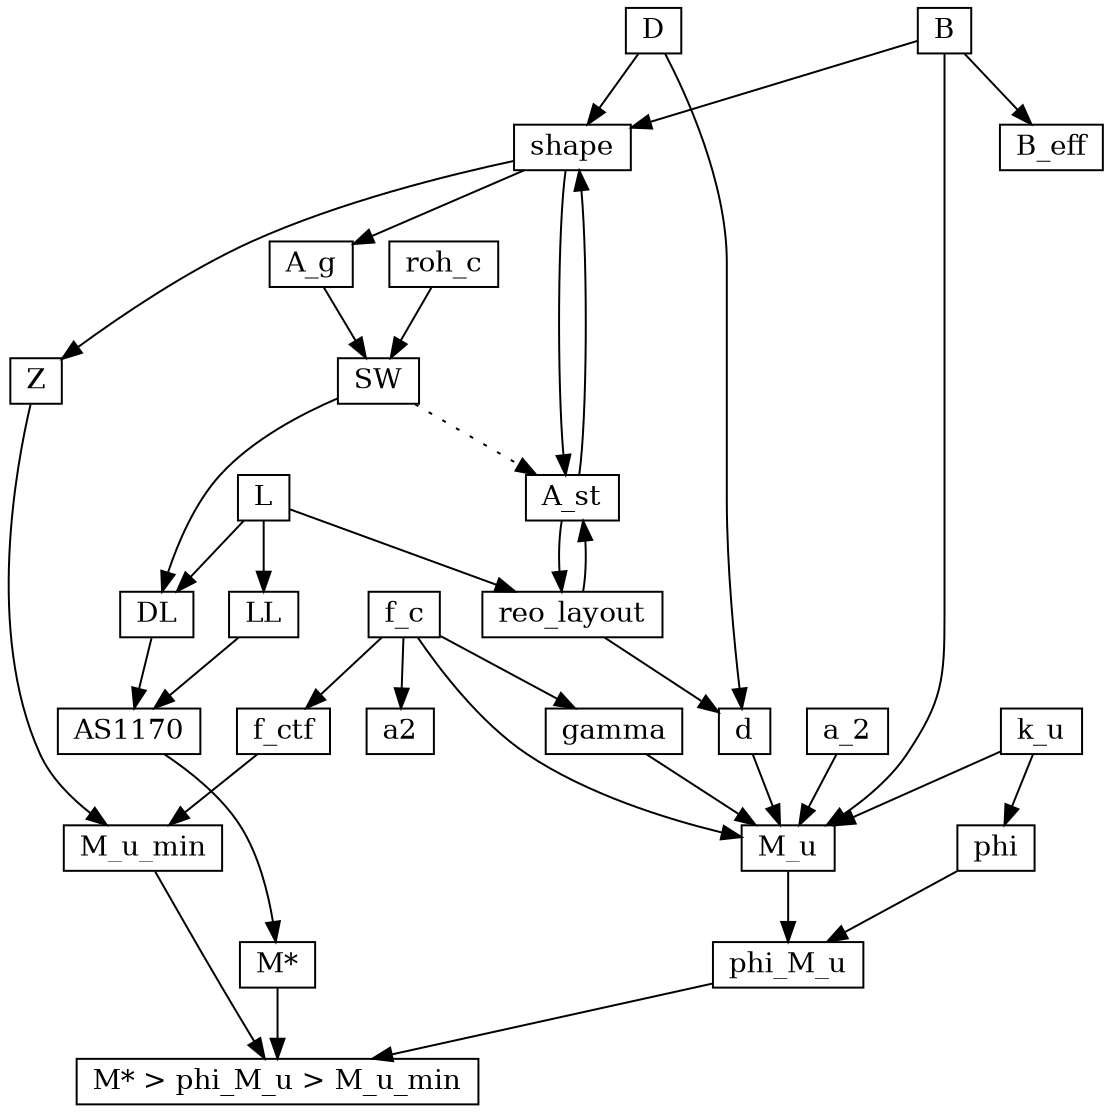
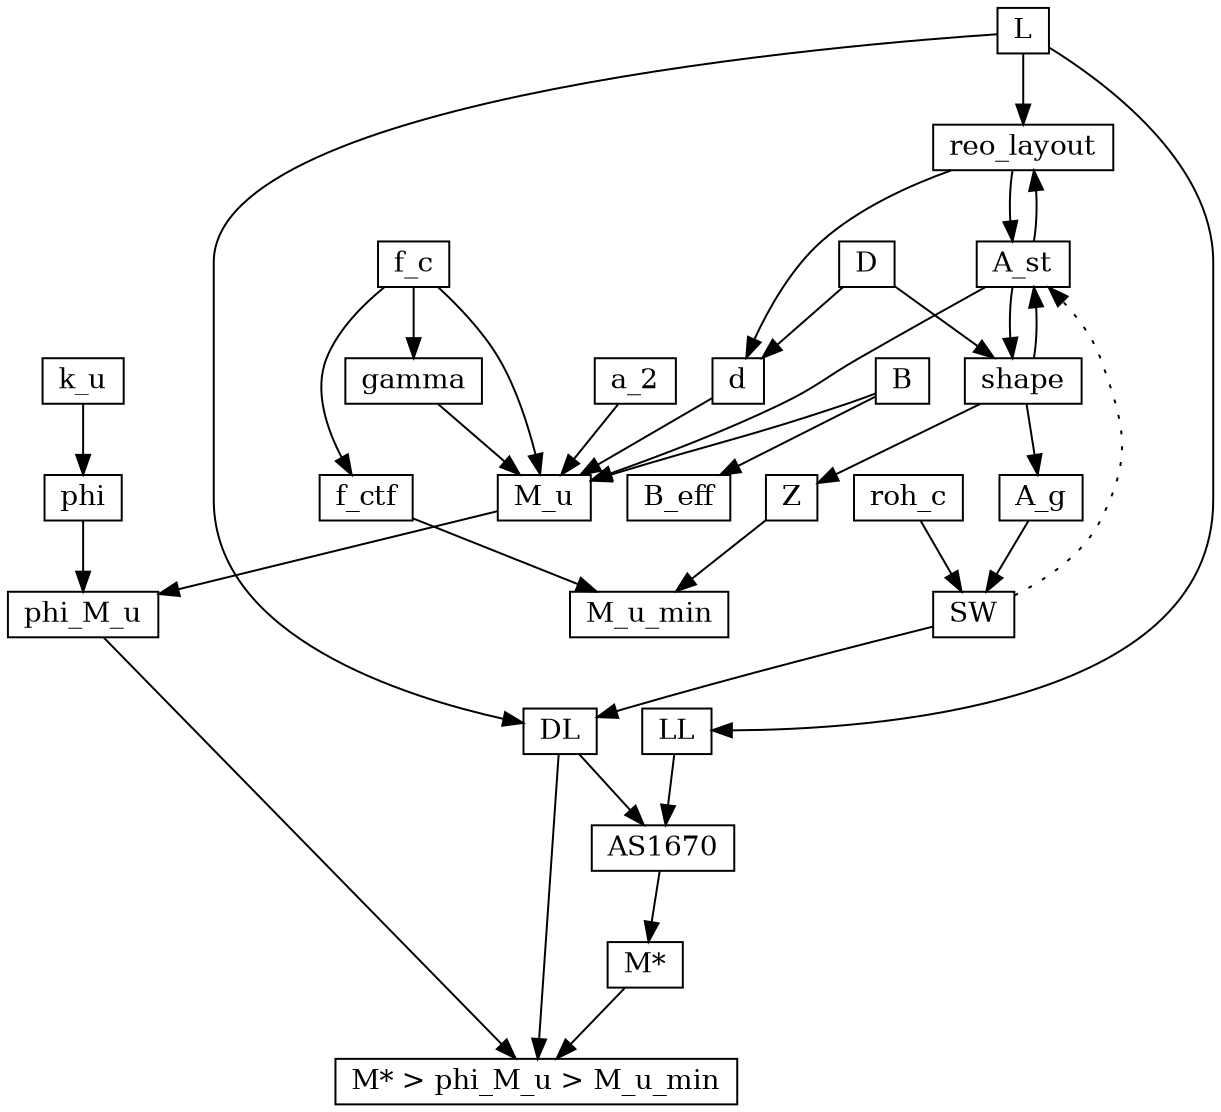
(784, 81) -> none
(129, 731) -> (663, 848)
(400, 731) -> none
(927, 784) -> (804, 392)
(204, 957) -> (549, 896)
